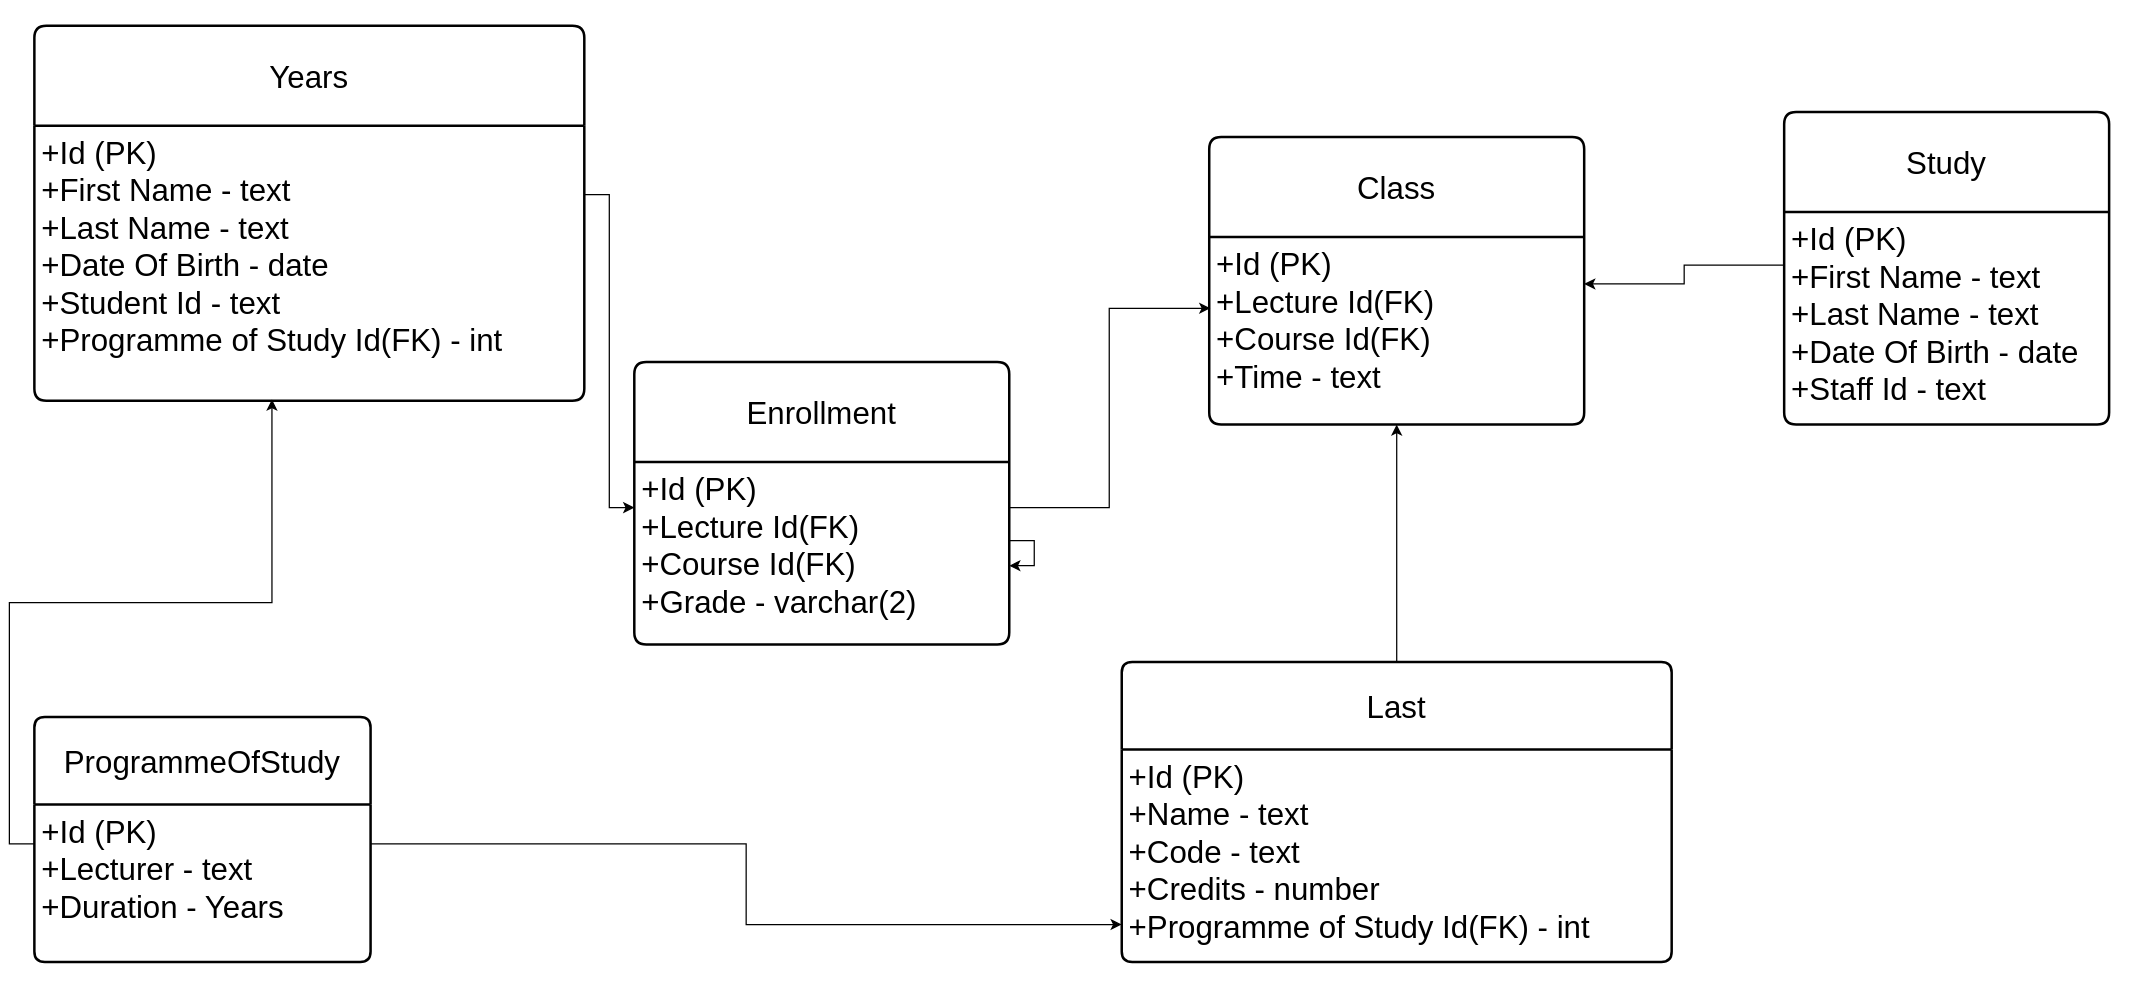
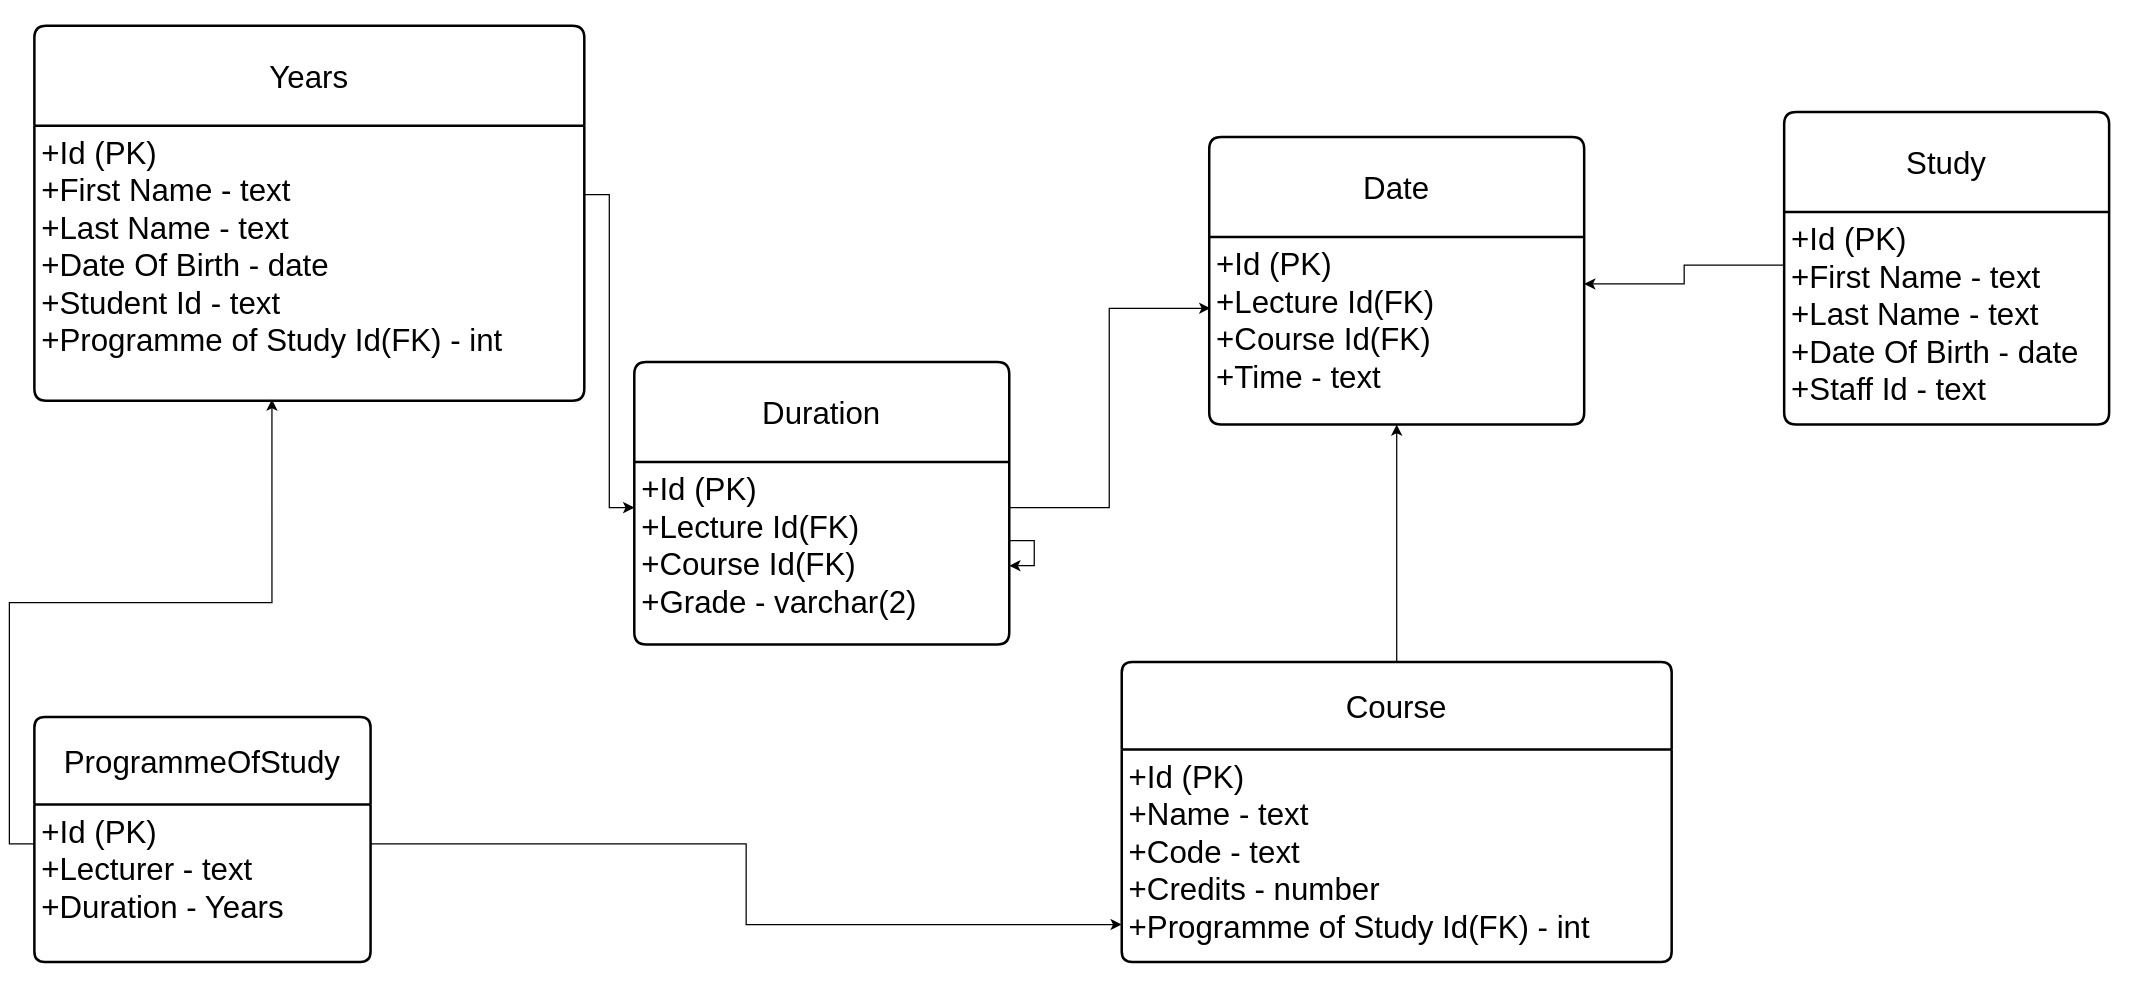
(1397, 187) -> (1397, 187)
(822, 412) -> (822, 412)
(1397, 706) -> (1397, 706)
